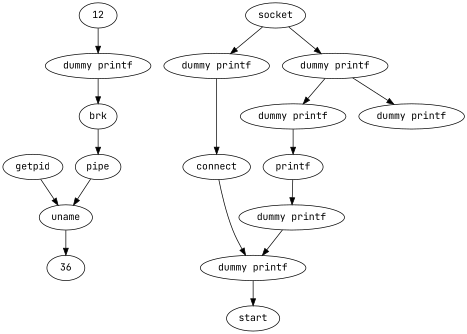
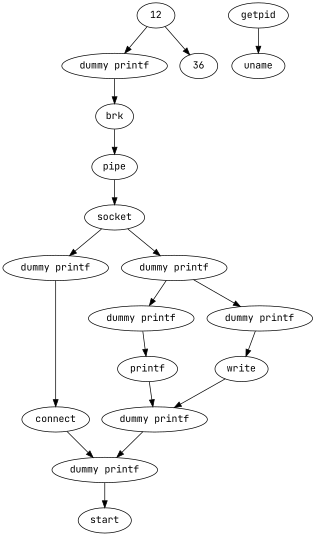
(84, 189) -> (115, 189)
(66, 239) -> (175, 38)
none -> (242, 369)
